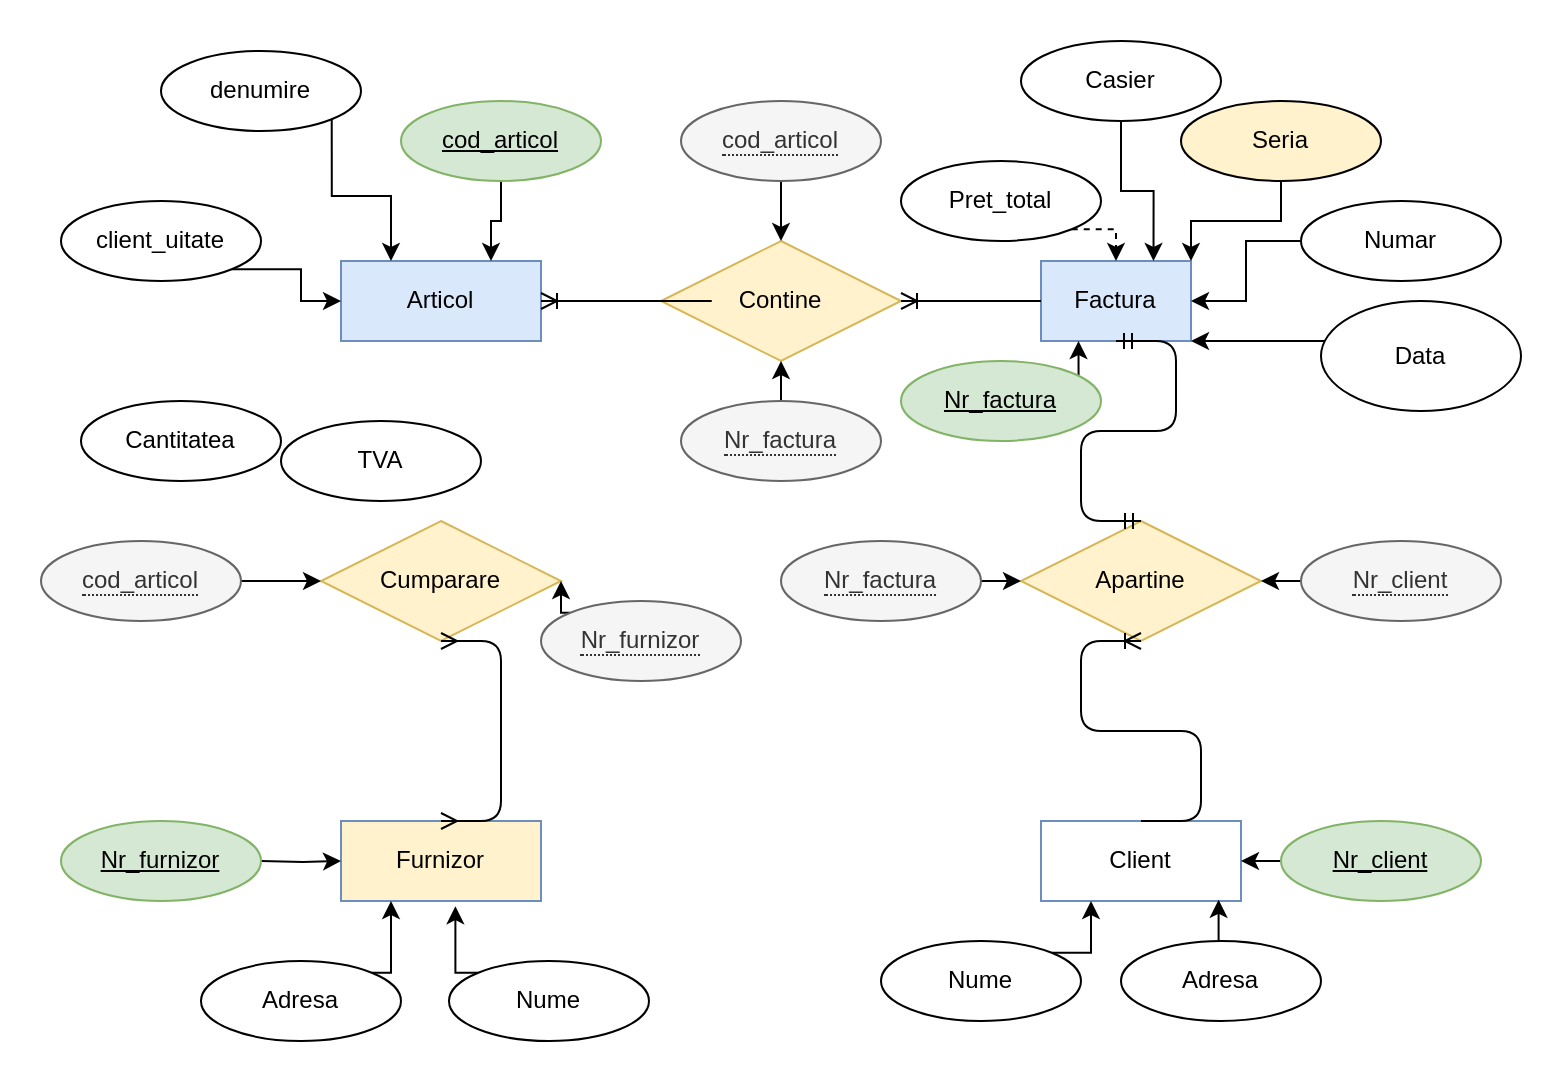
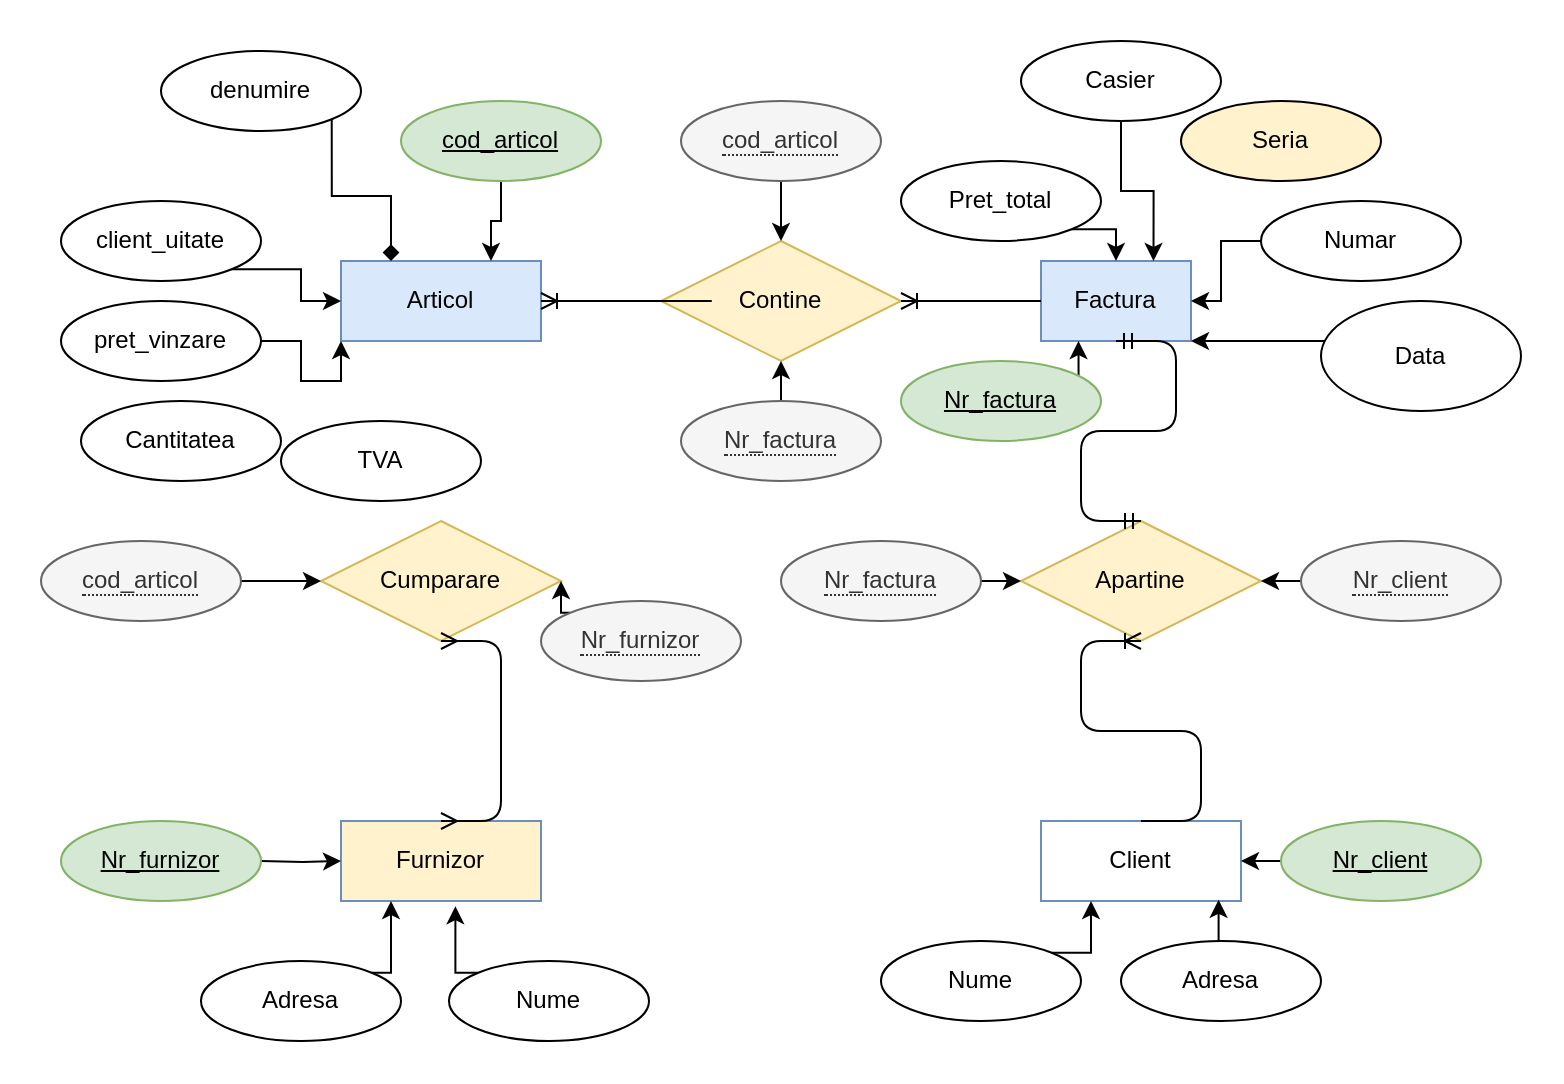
(1243, 221) -> none
(1104, 229) -> (1104, 229)
(1401, 241) -> (1361, 241)
(391, 246) -> (391, 245)
none -> (161, 341)
none -> (301, 374)
